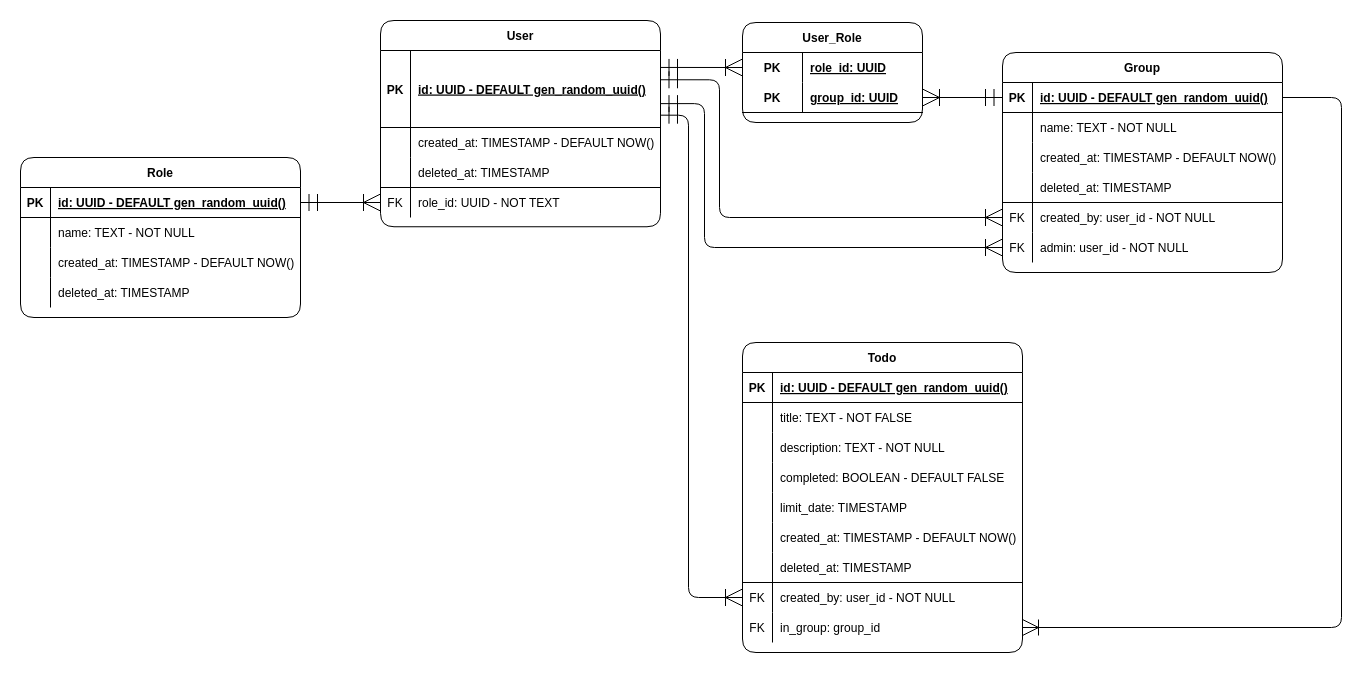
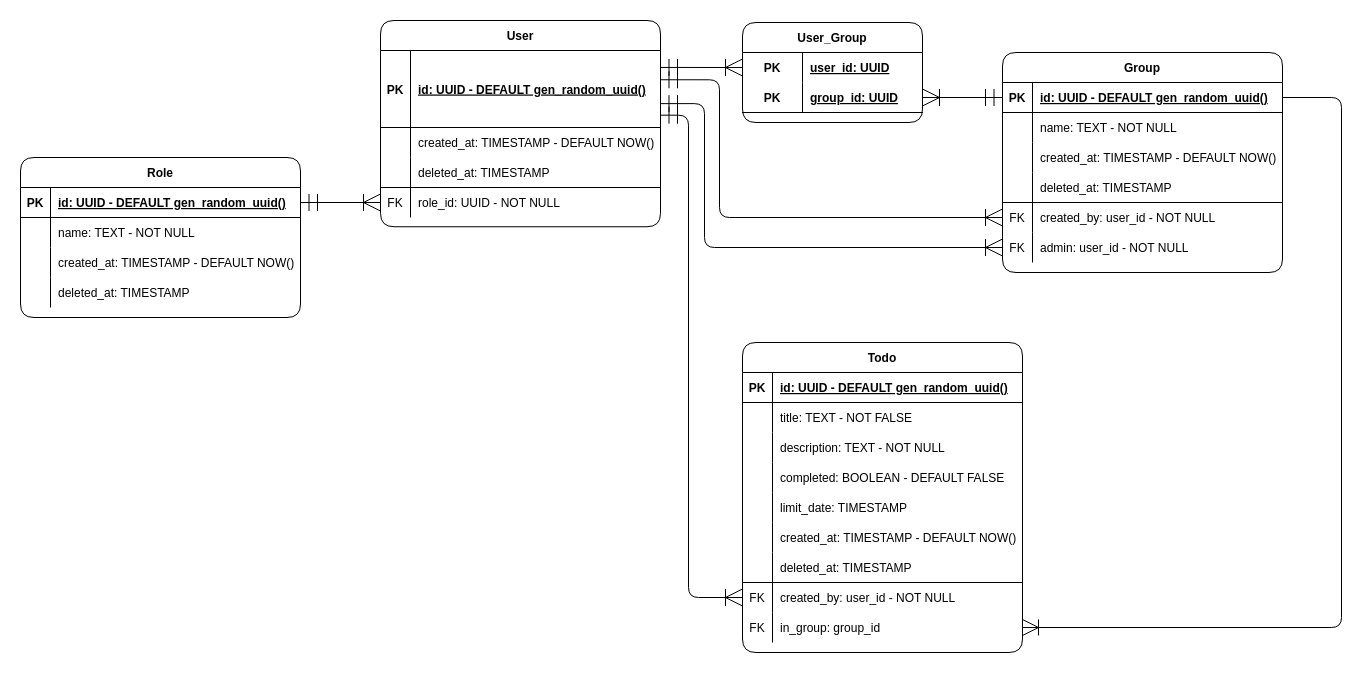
(832, 38) -> (832, 38)
(847, 68) -> (849, 68)
(488, 203) -> (488, 203)
